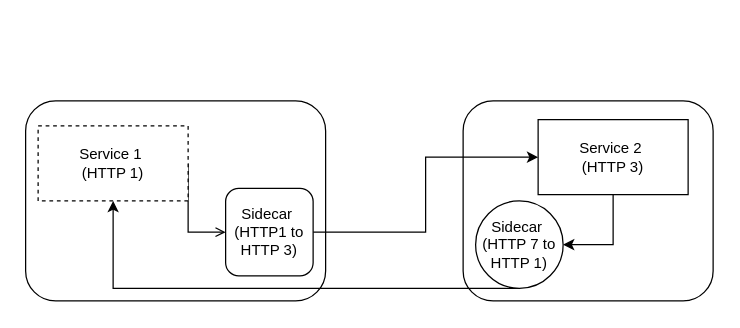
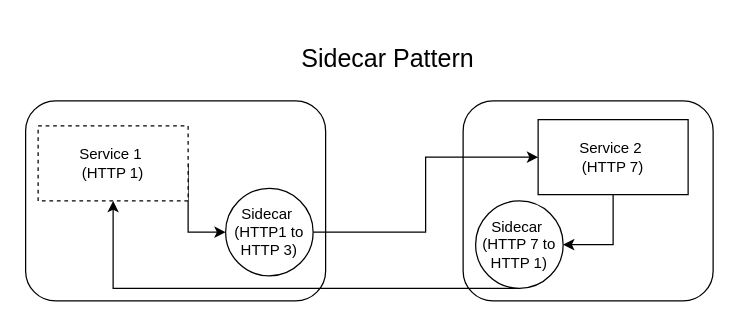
none -> (388, 57)
(613, 157) -> (613, 157)
(217, 232) -> (215, 232)
(269, 232) -> (269, 232)
